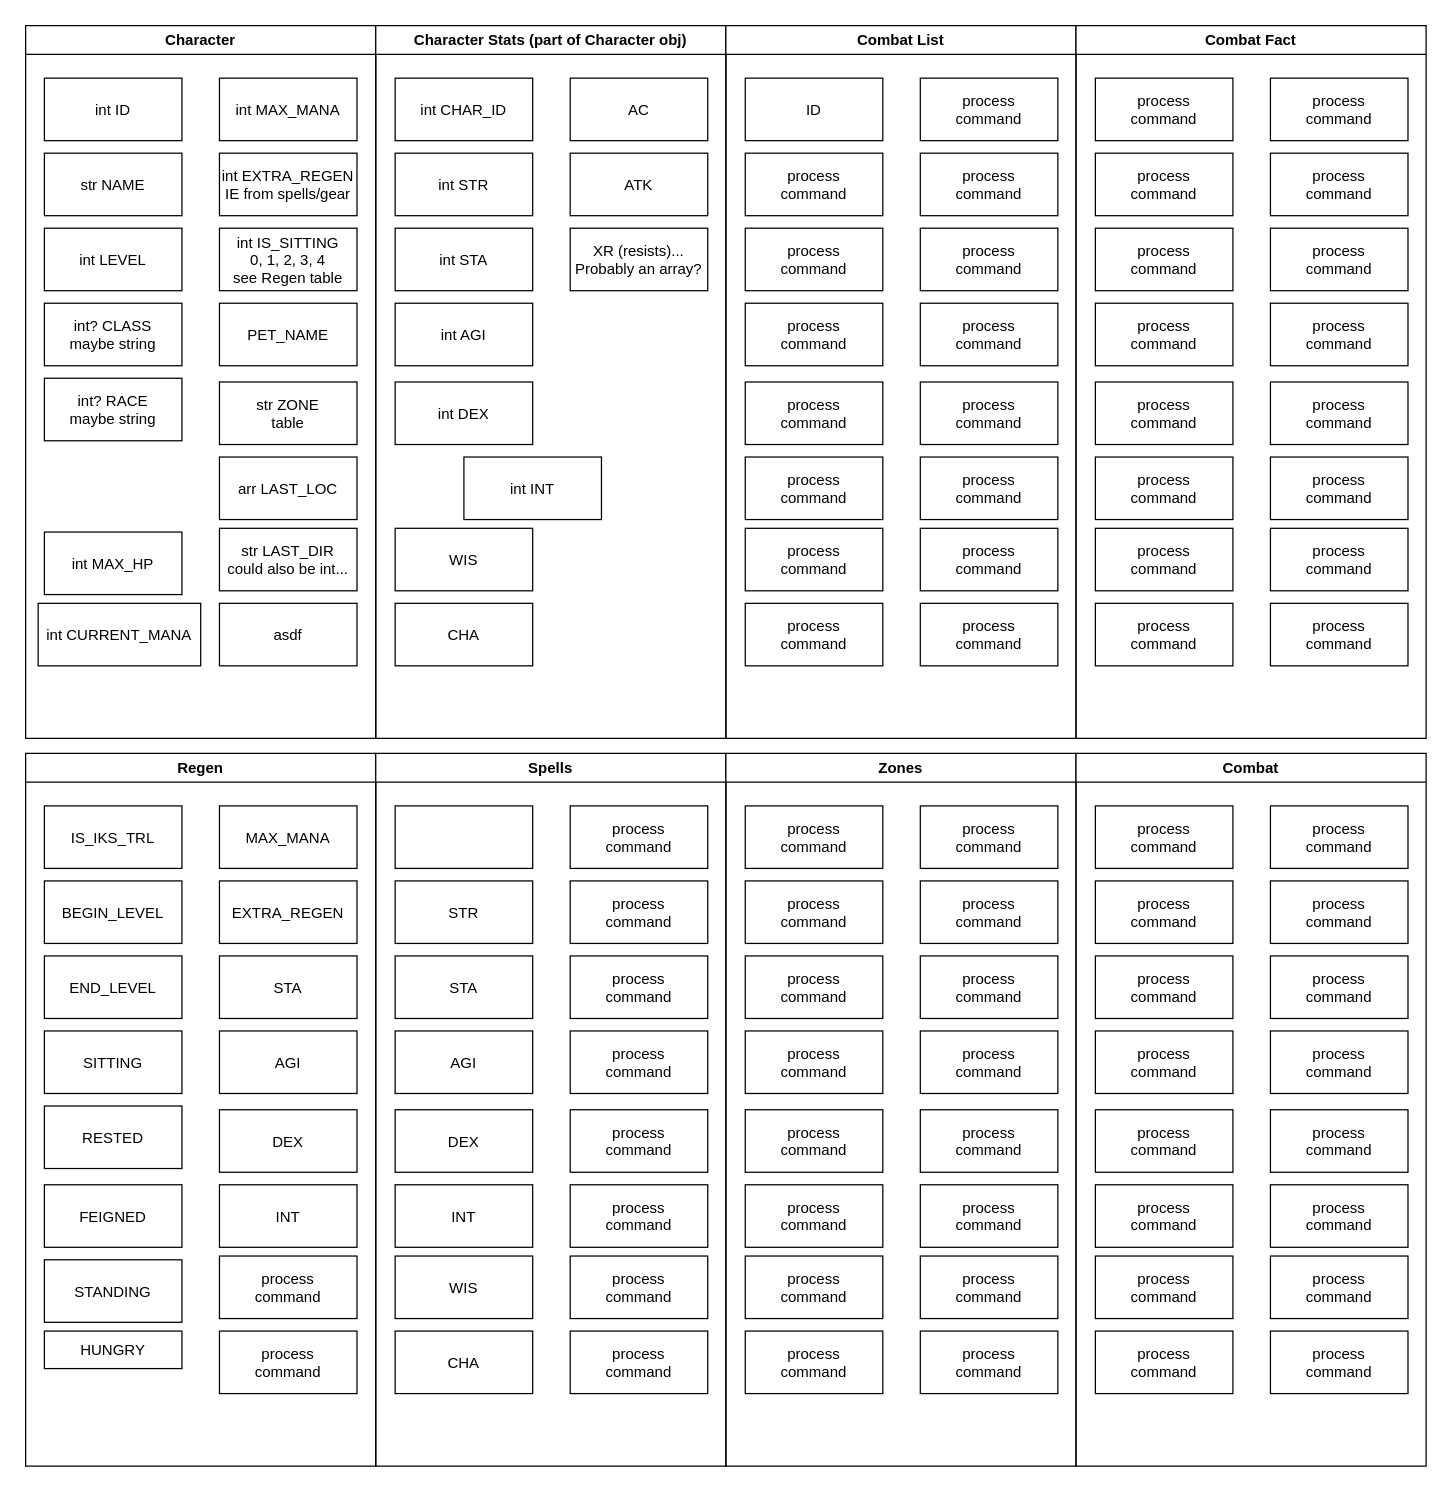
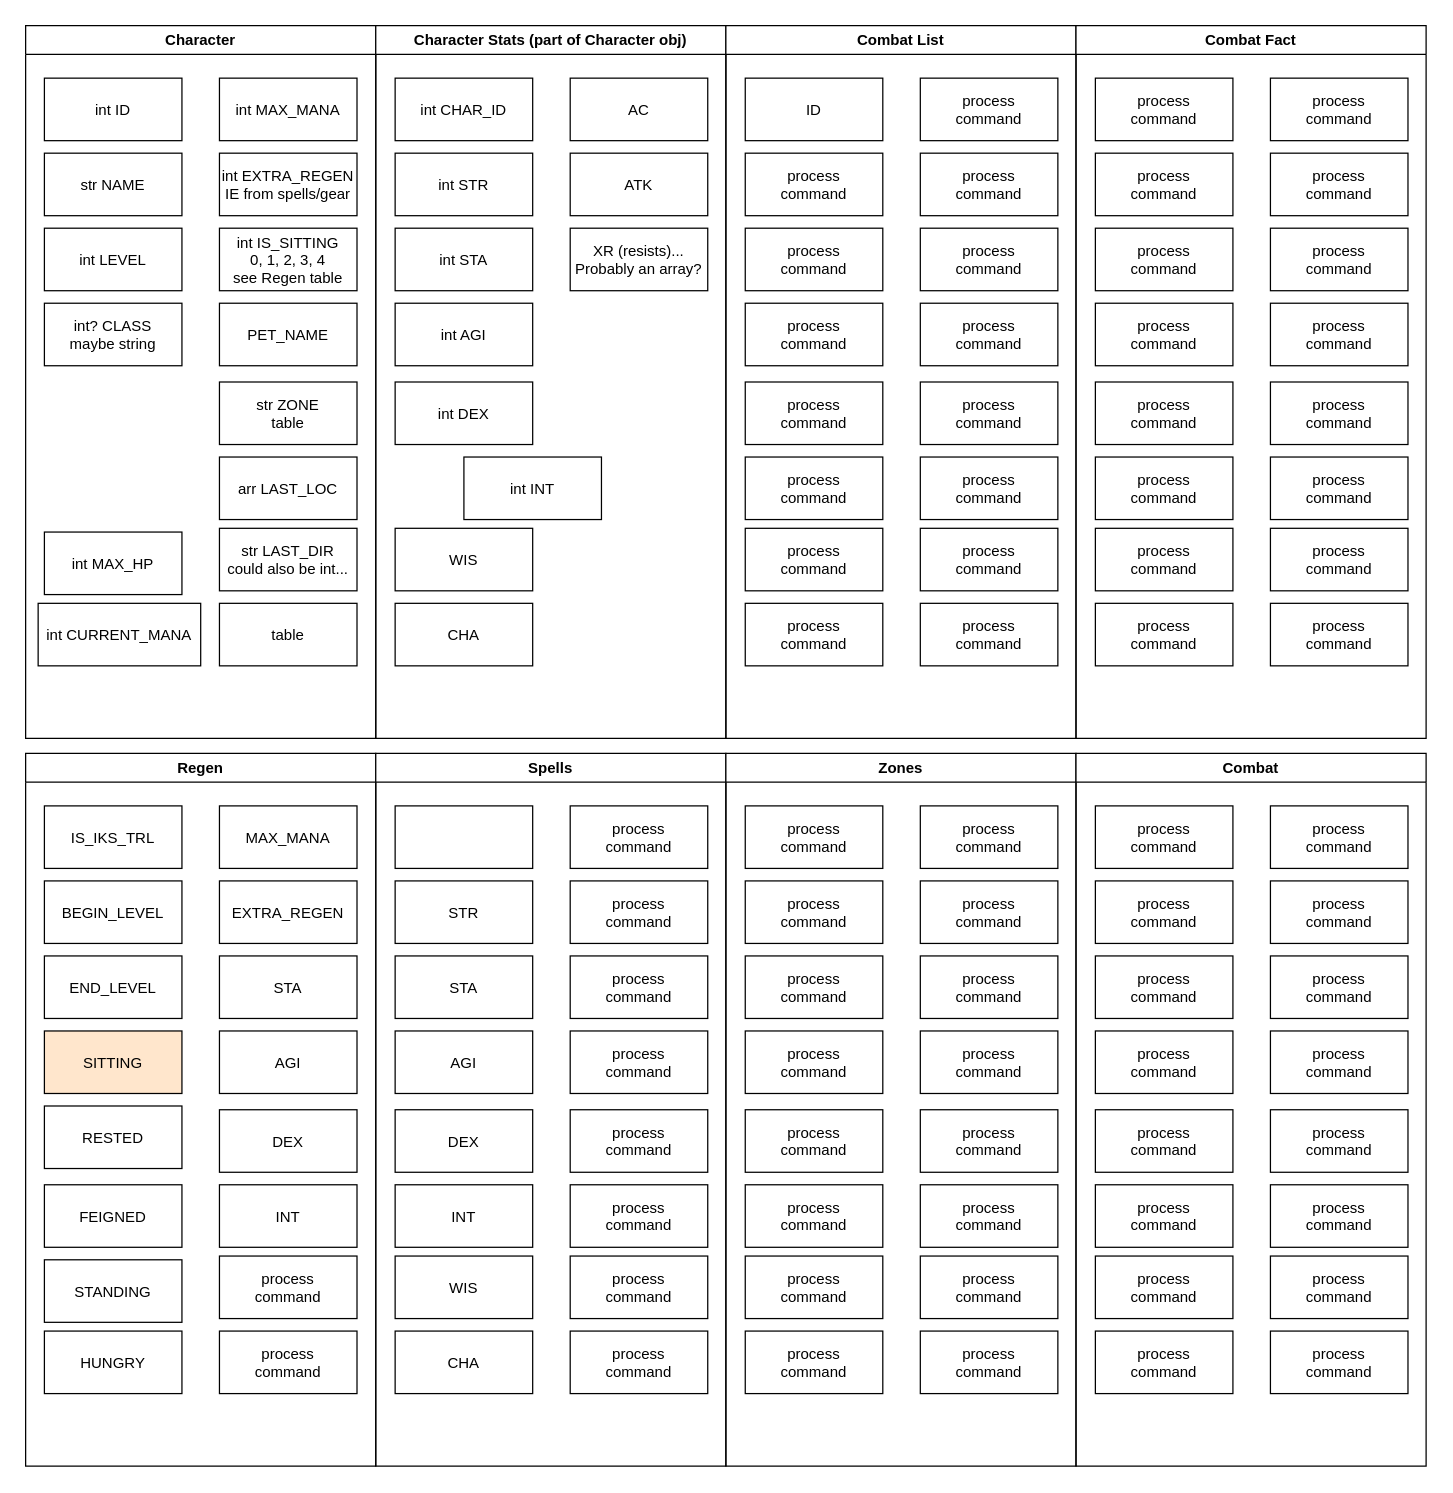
(113, 409) -> none
(288, 635) -> (288, 635)
(113, 1062) -> (113, 1062)
(113, 1349) -> (113, 1362)
